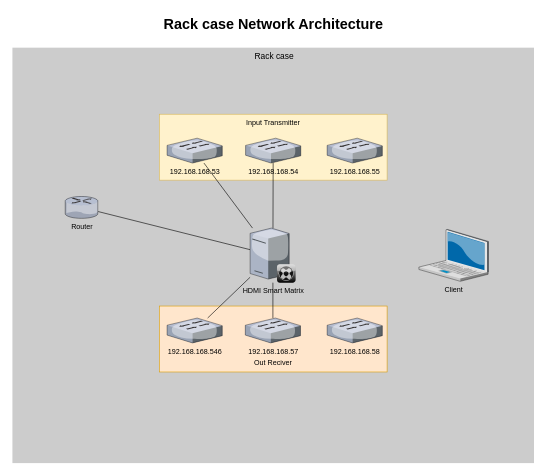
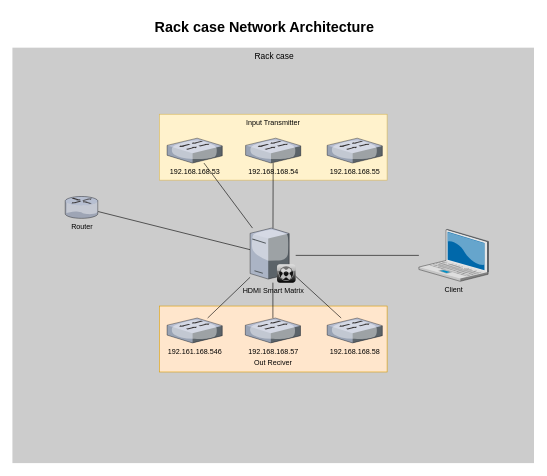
(273, 24) -> (264, 27)
none -> (357, 256)
none -> (319, 298)
(195, 352) -> (195, 352)
